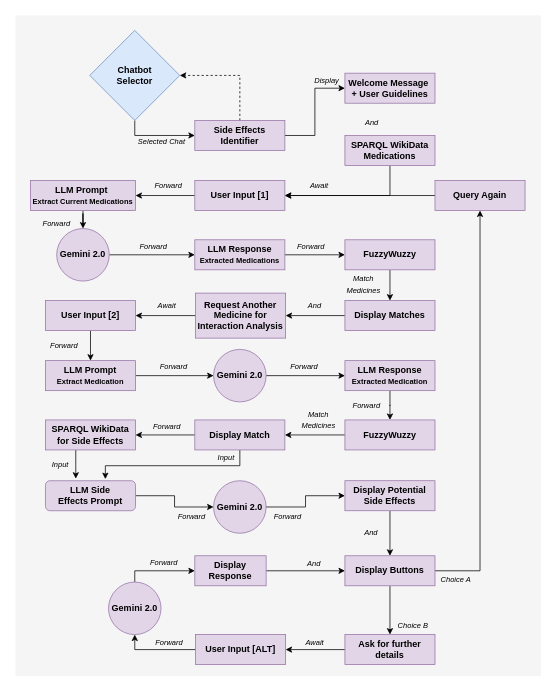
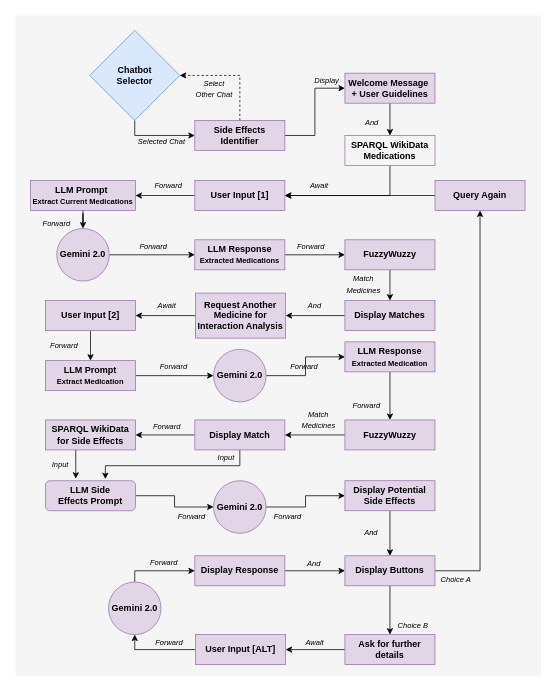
none -> (214, 88)
none -> (390, 129)
(390, 150) -> (390, 150)
(390, 375) -> (390, 357)
(230, 570) -> (240, 570)
